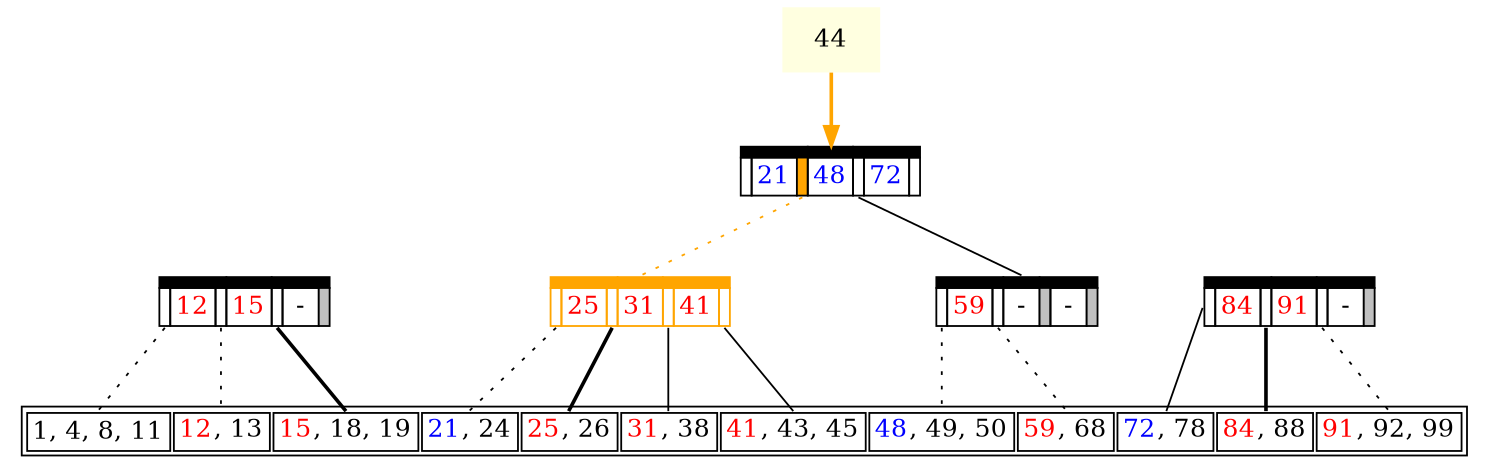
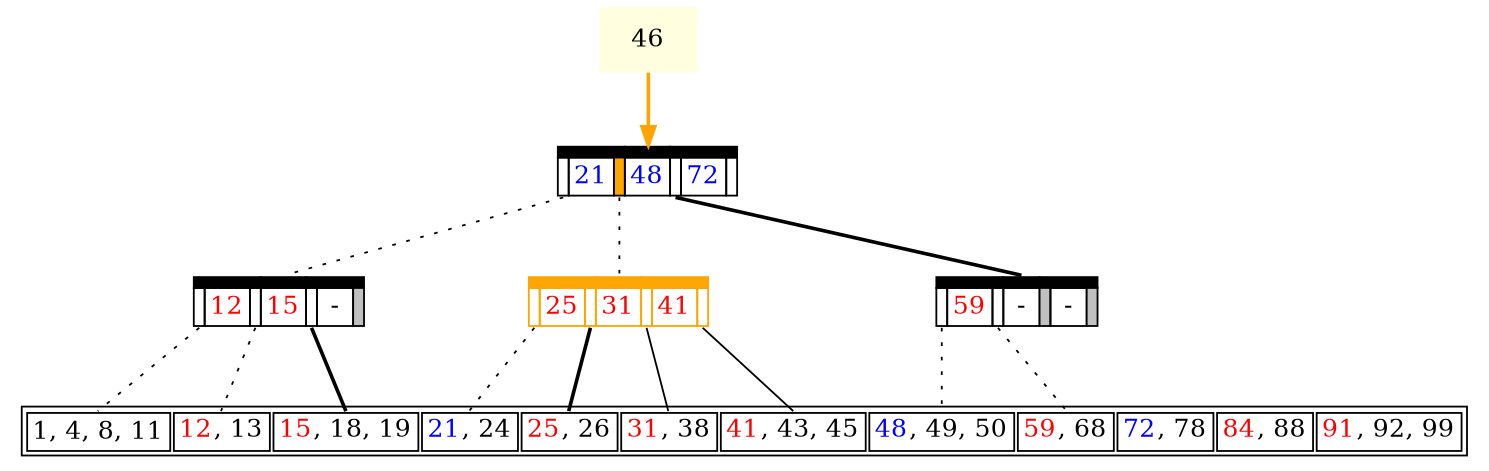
(831, 40) -> (648, 40)
none -> (424, 236)
(722, 236) -> (619, 236)
(940, 236) -> (849, 236)
(1290, 301) -> none
